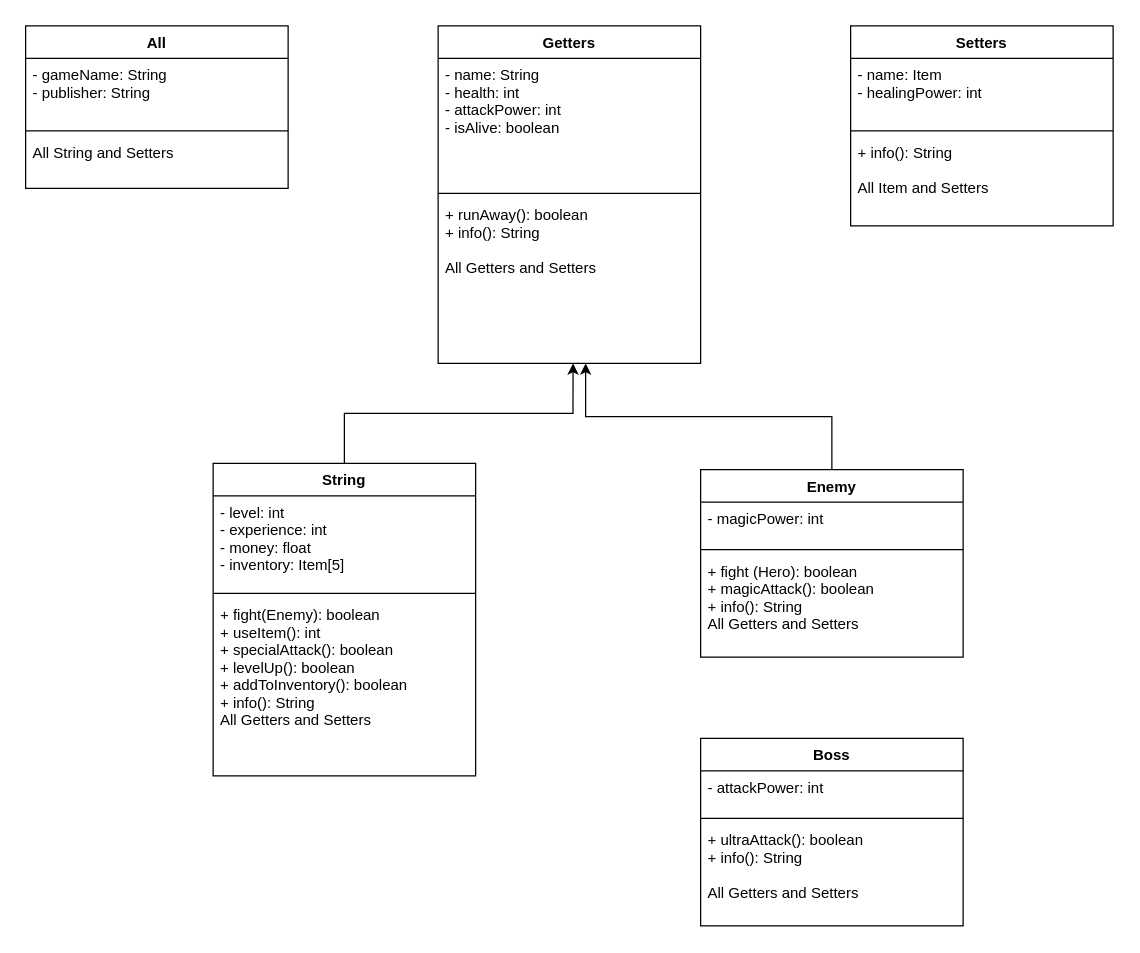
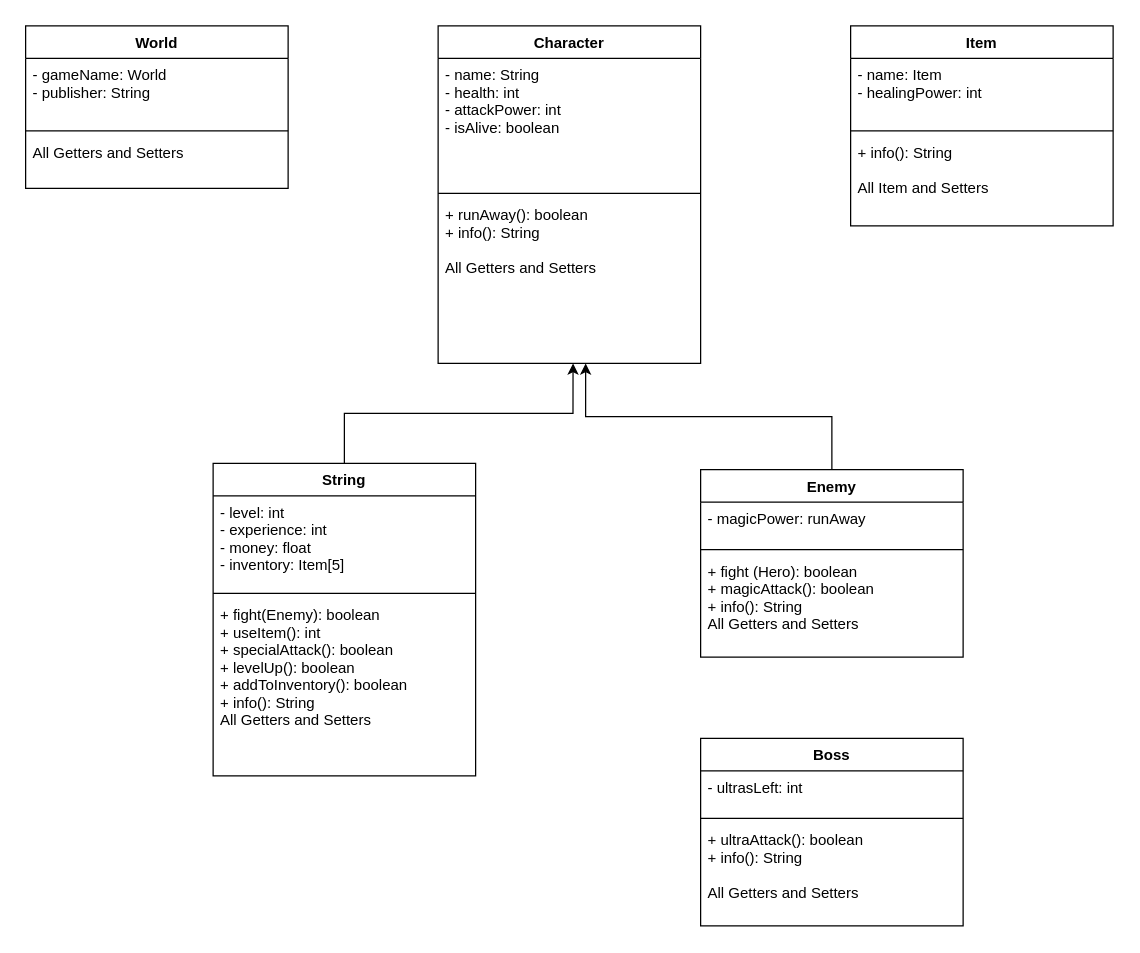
(156, 43) -> (156, 43)
(569, 43) -> (569, 43)
(981, 43) -> (981, 43)
(100, 75) -> (96, 75)
(113, 153) -> (119, 153)
(769, 519) -> (788, 519)
(775, 788) -> (769, 788)
